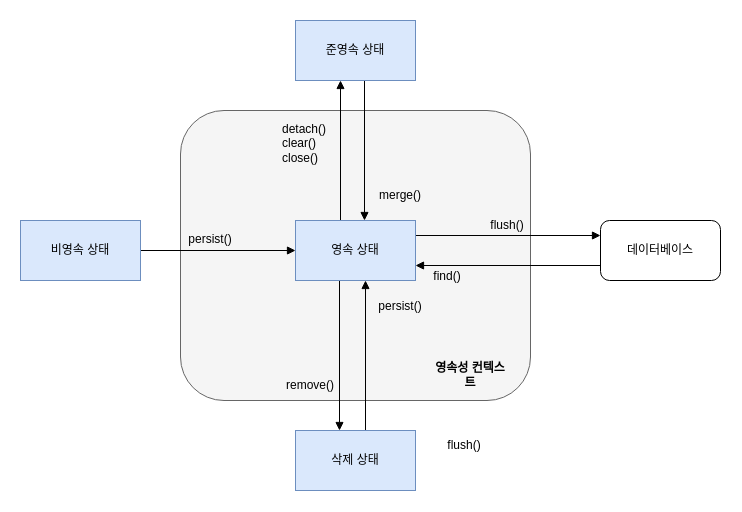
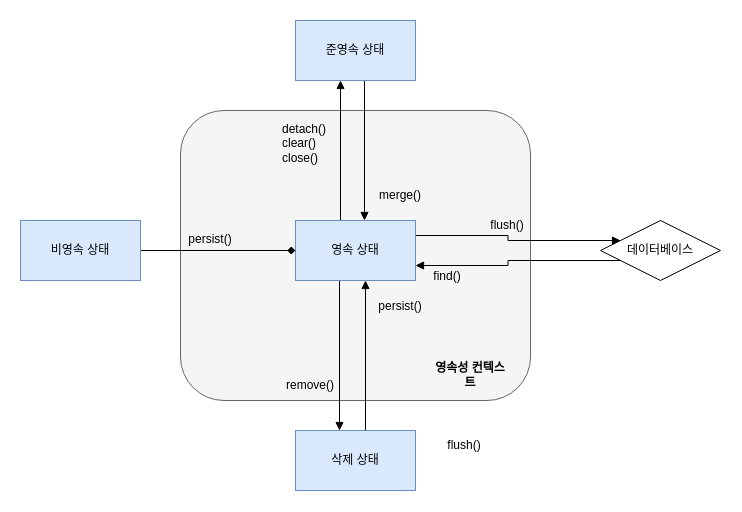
(286, 251) -> (286, 251)
(661, 251) -> (661, 251)
